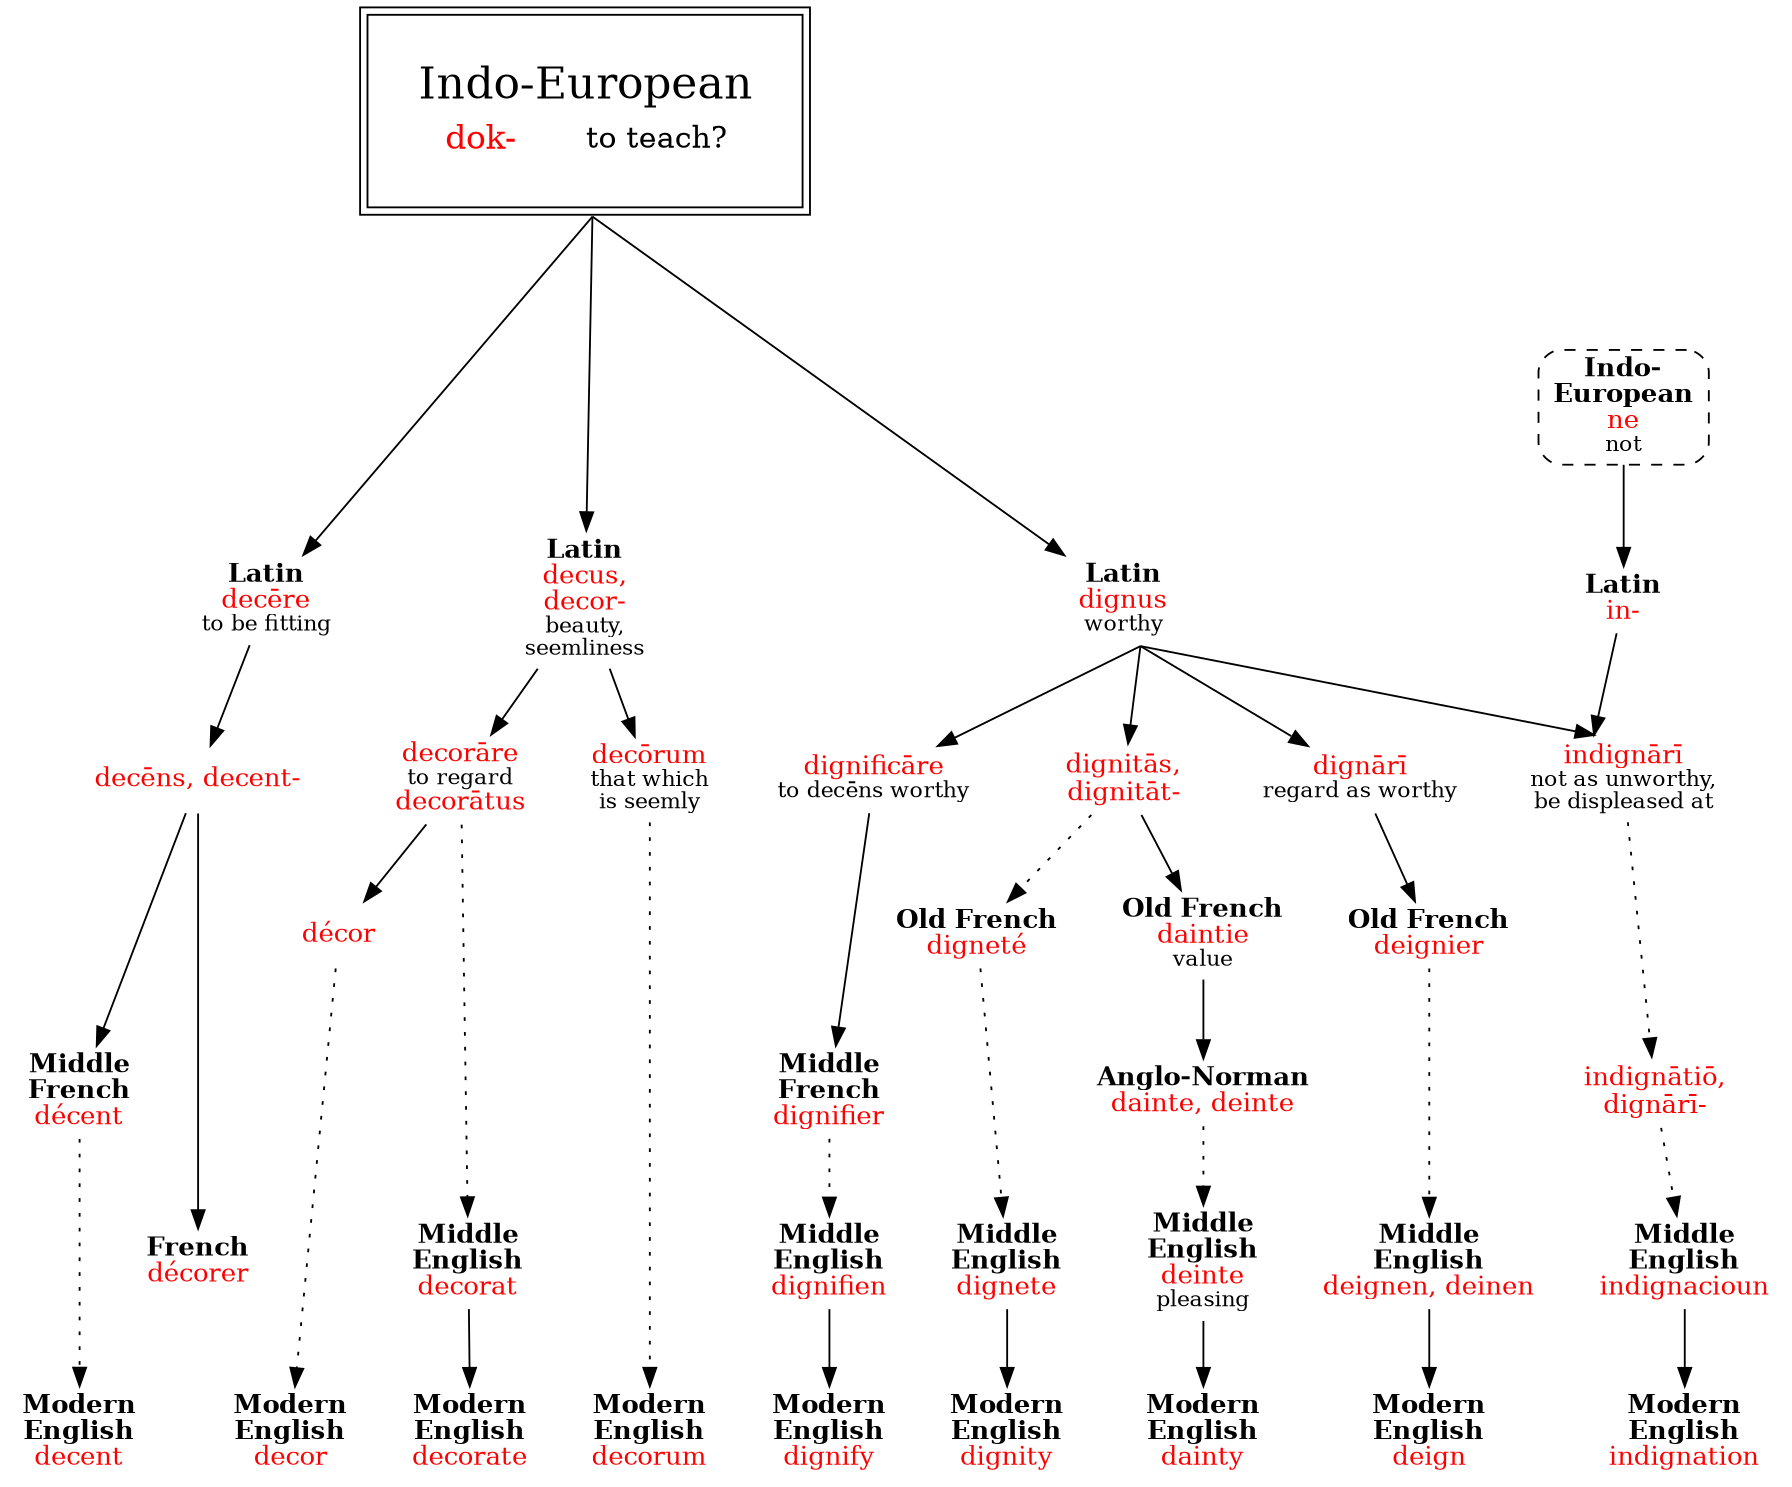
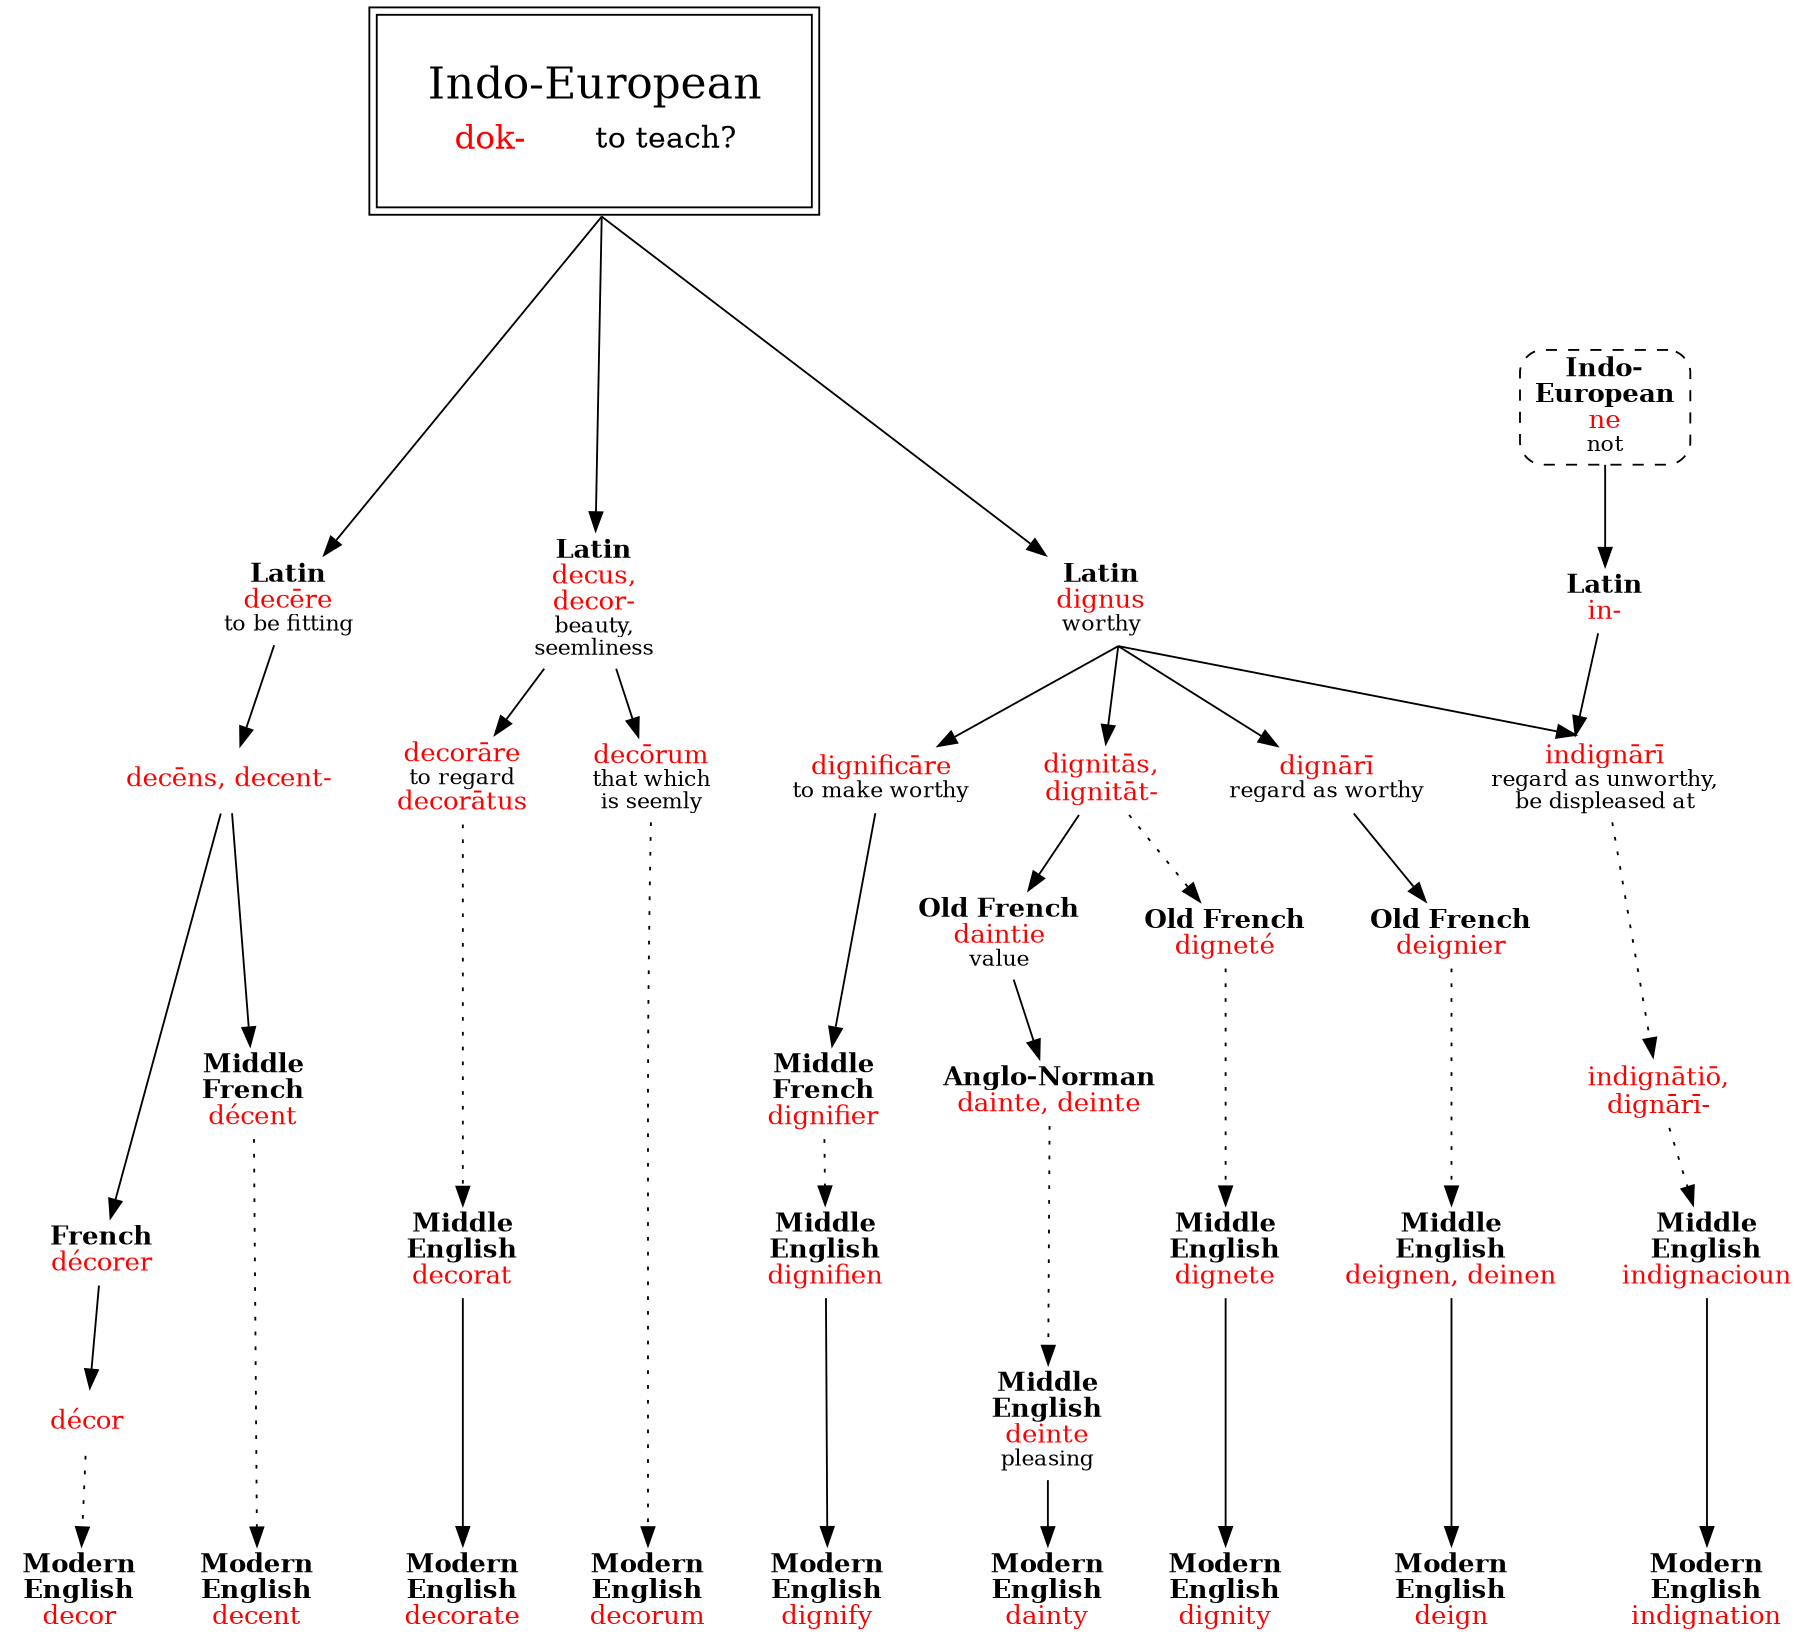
(1624, 779) -> (1605, 779)
(874, 791) -> (881, 791)
(401, 856) -> (95, 1327)
